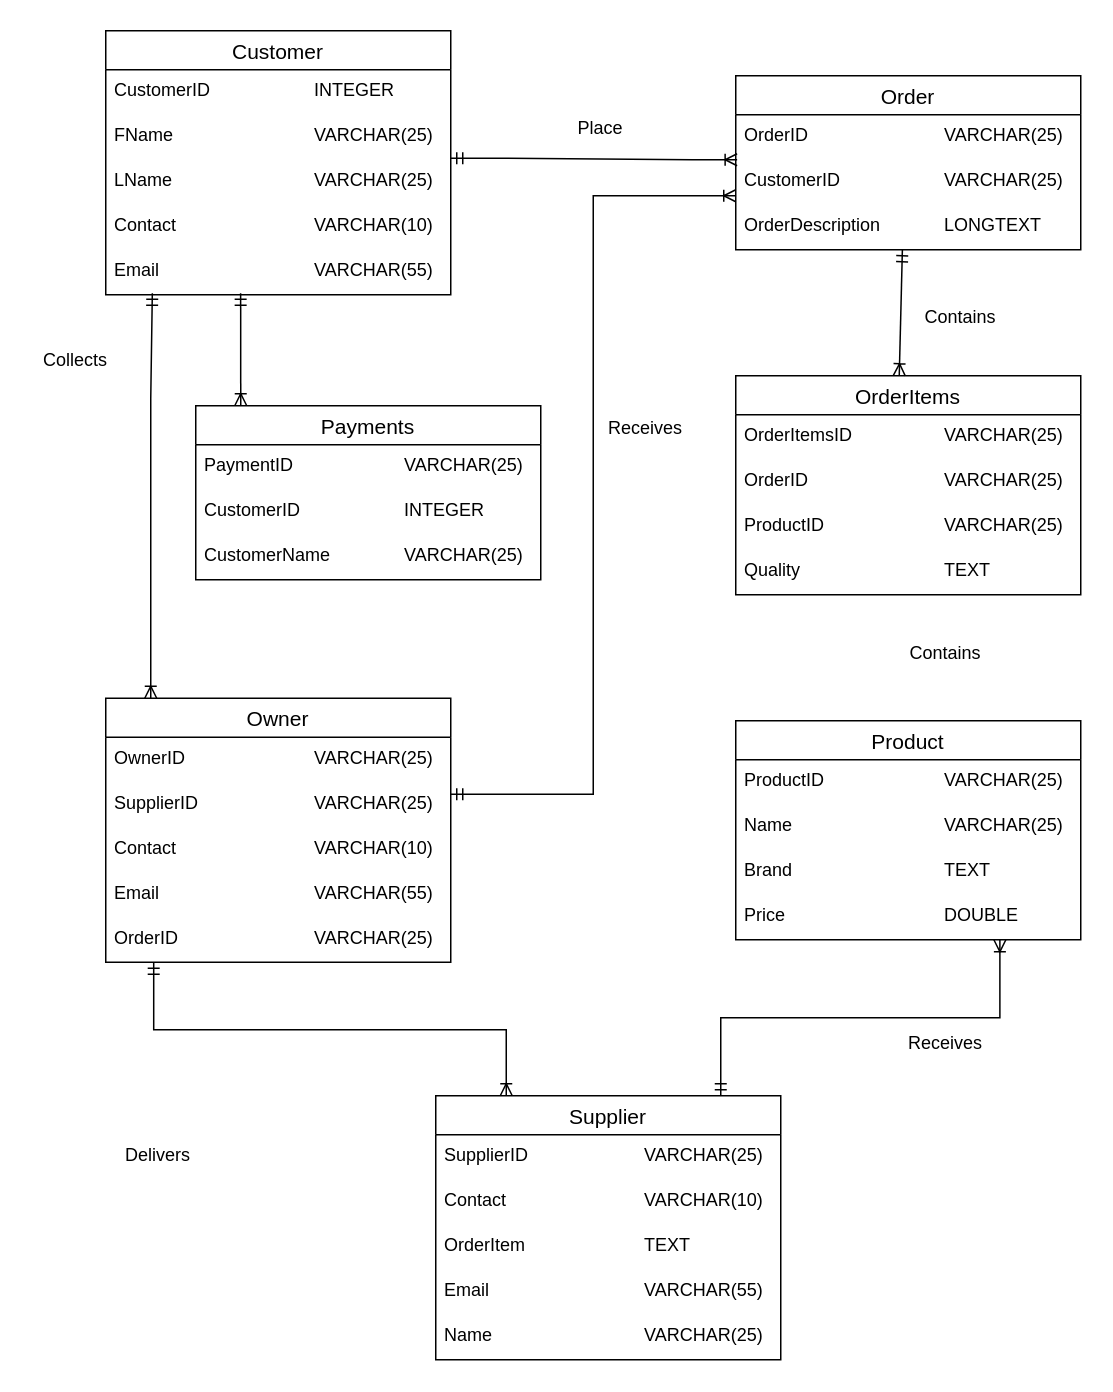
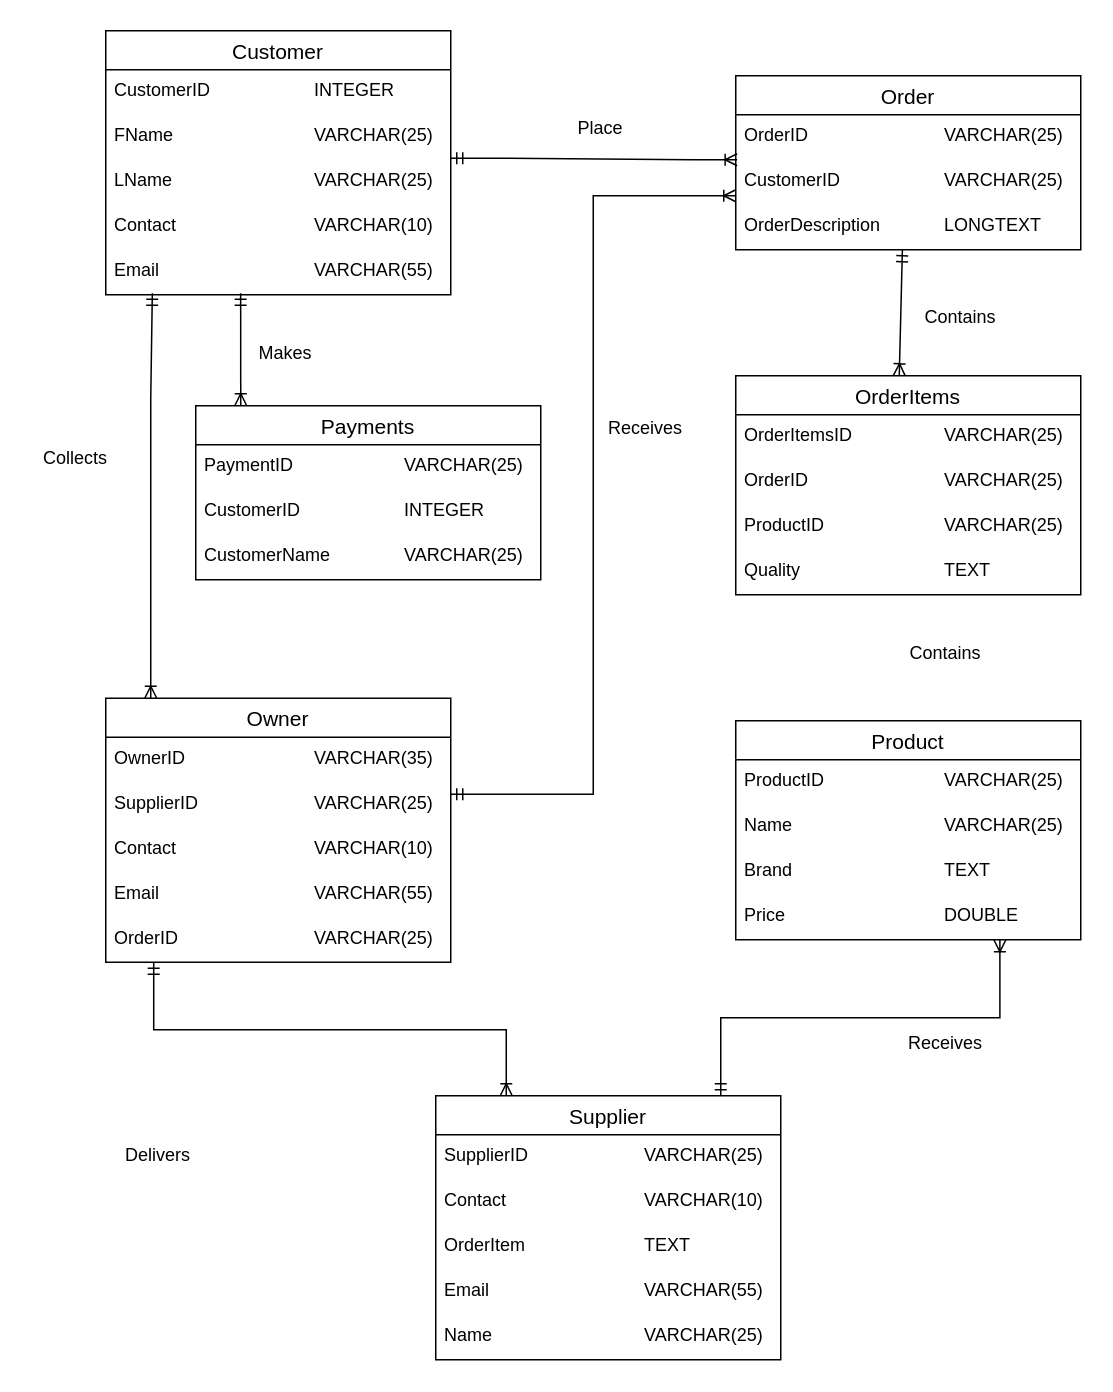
none -> (286, 353)
(76, 361) -> (76, 458)
(226, 759) -> (226, 759)
